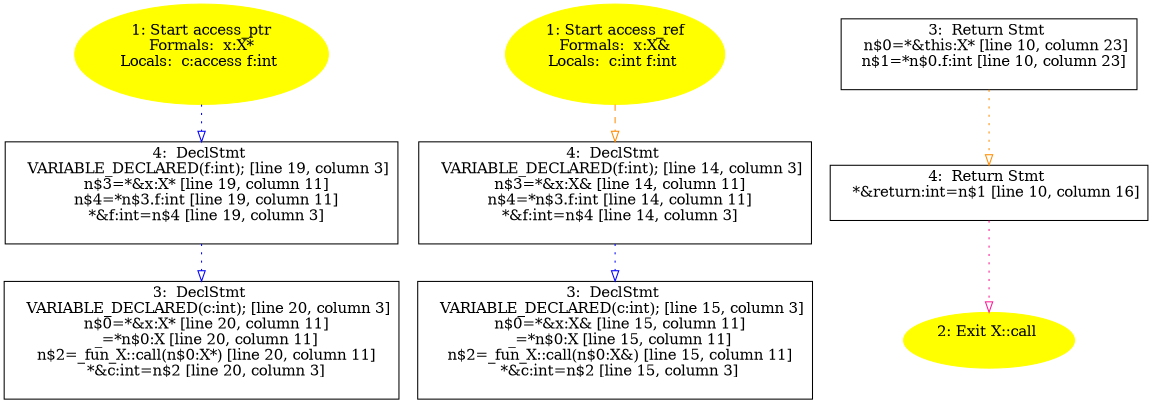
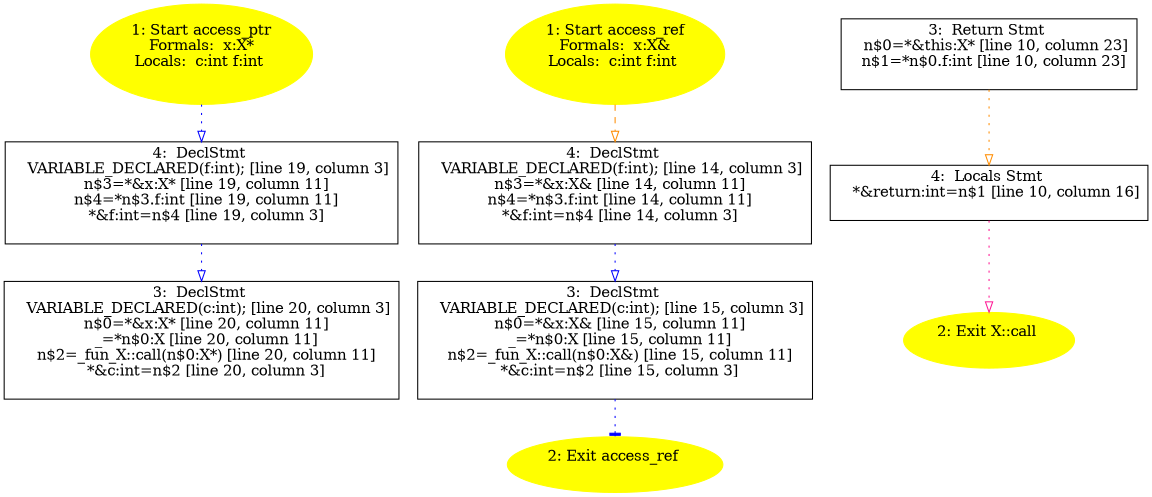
(202, 54) -> (202, 54)
(989, 193) -> (989, 193)
none -> (615, 465)
